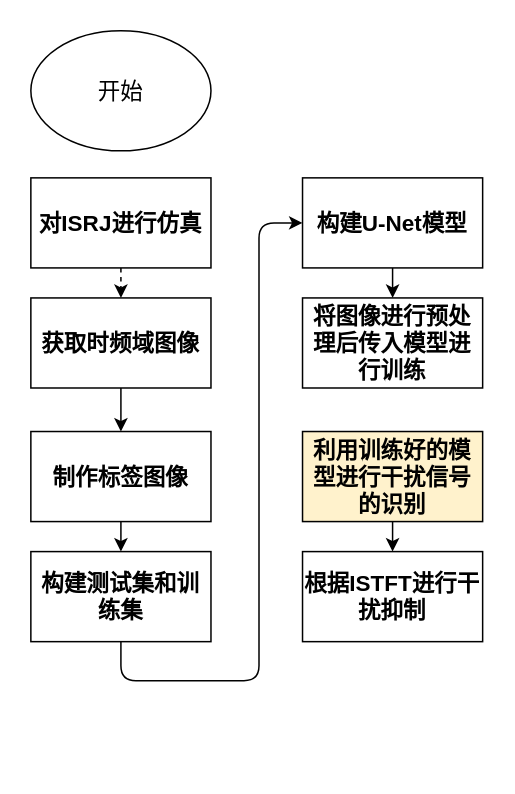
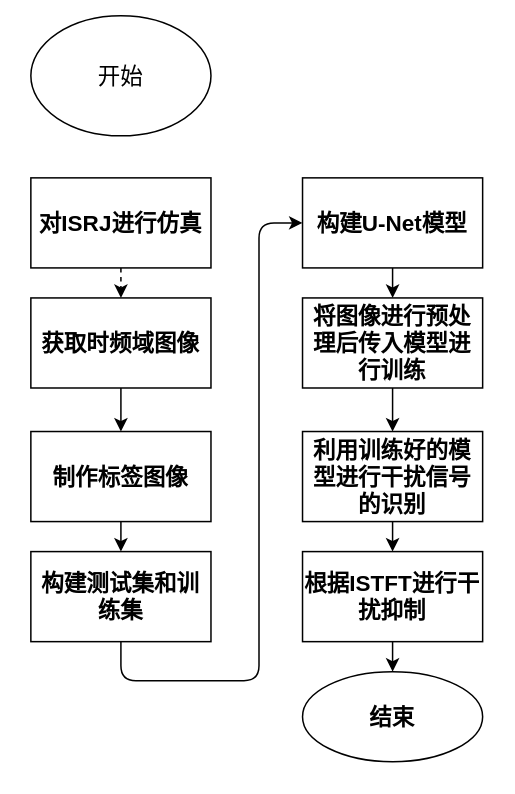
(121, 91) -> (121, 76)
none -> (392, 404)
(392, 476) -> (392, 476)
none -> (392, 651)
none -> (392, 716)
